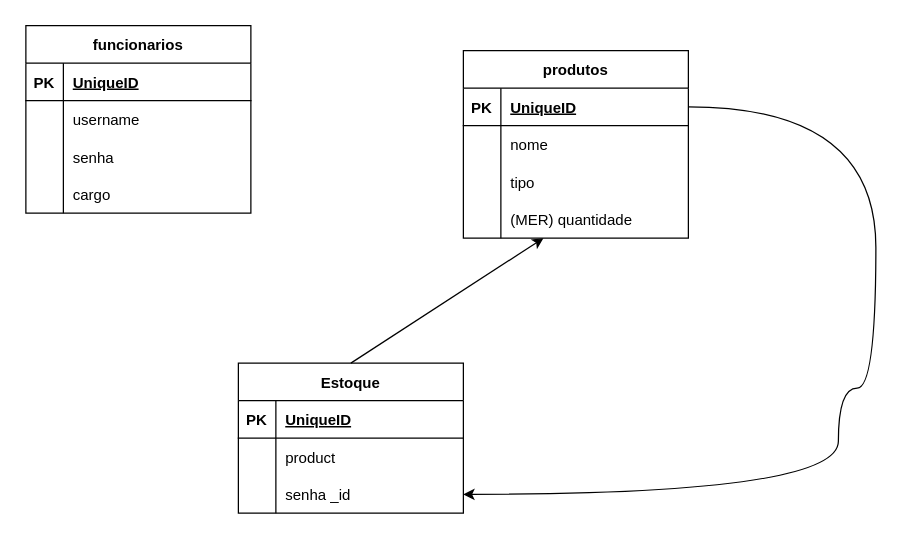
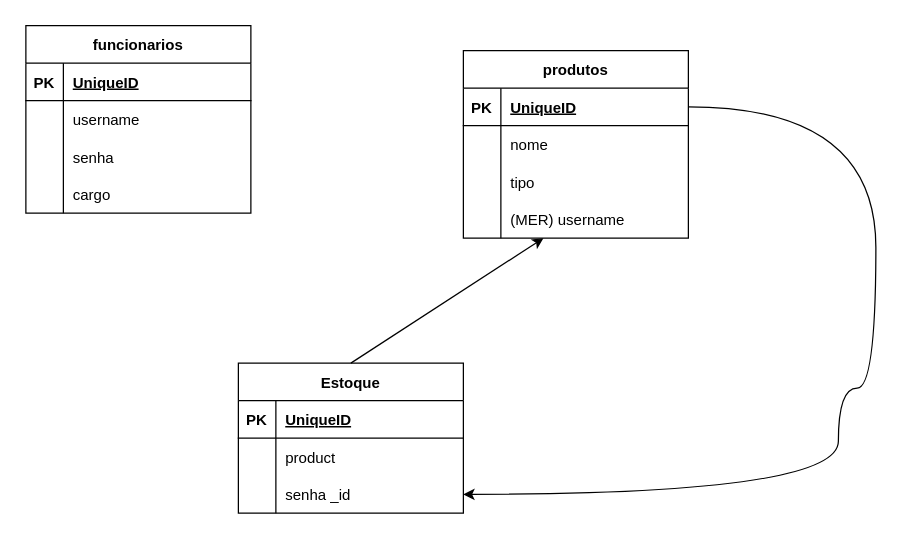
(573, 220) -> (567, 220)
